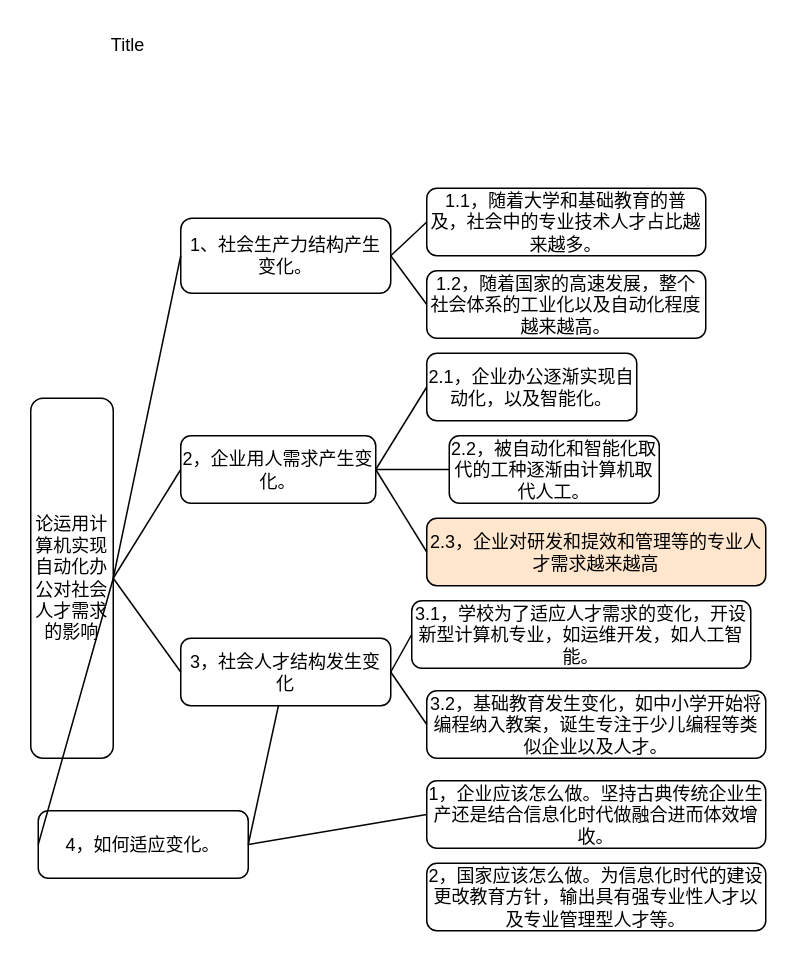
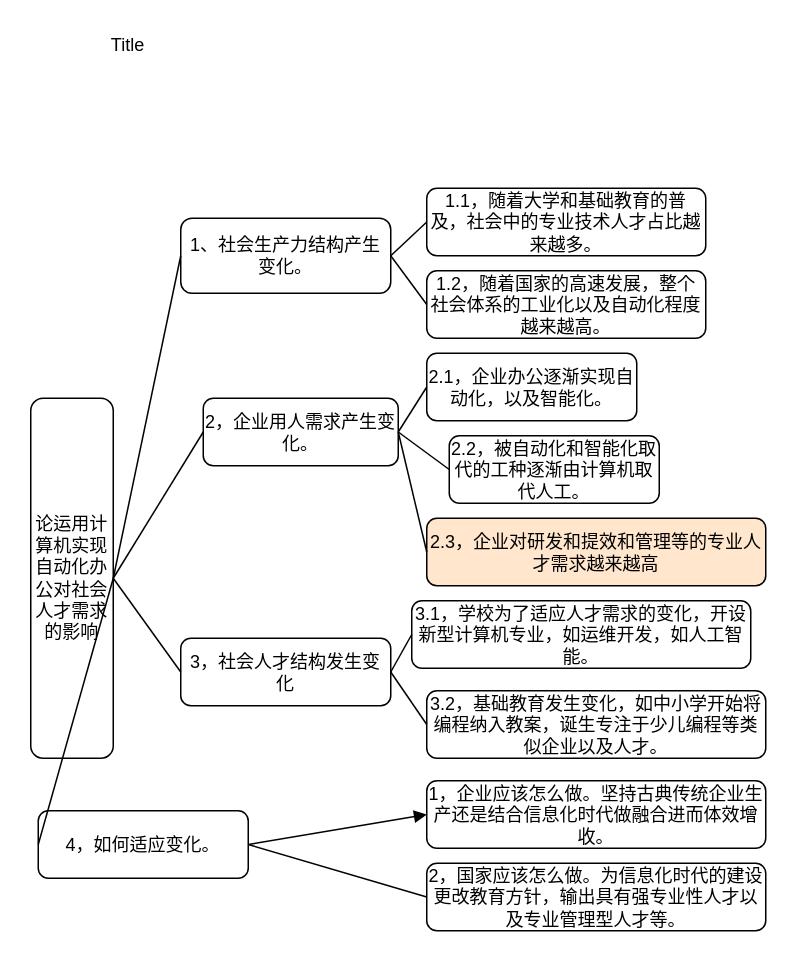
(278, 470) -> (301, 432)
(264, 774) -> (339, 871)
(418, 816) -> (413, 817)
